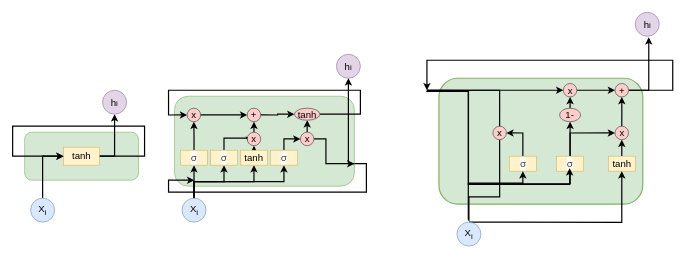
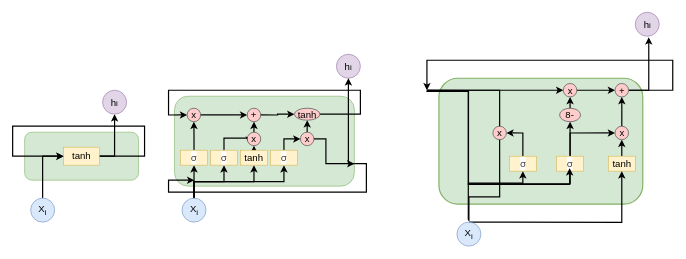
(570, 115) -> (570, 115)
